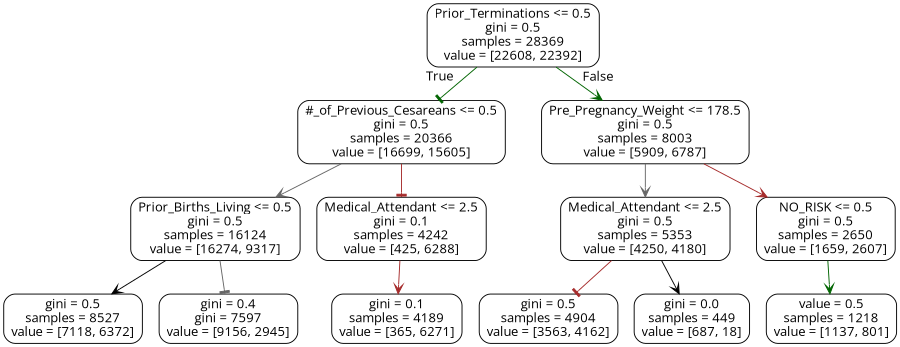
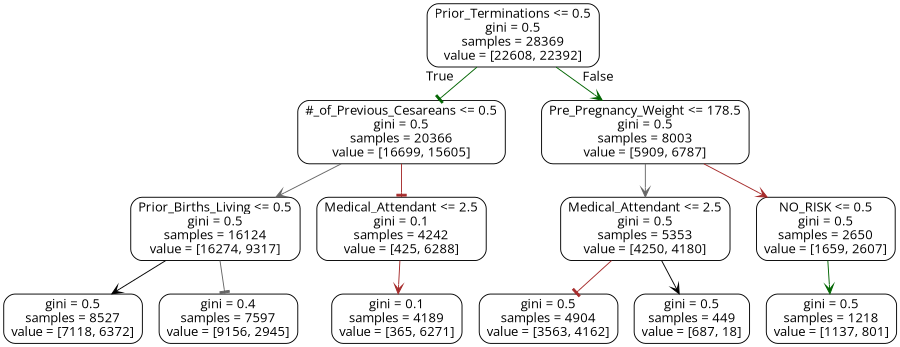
(228, 319) -> (228, 319)
(692, 319) -> (692, 319)
(831, 319) -> (831, 319)
